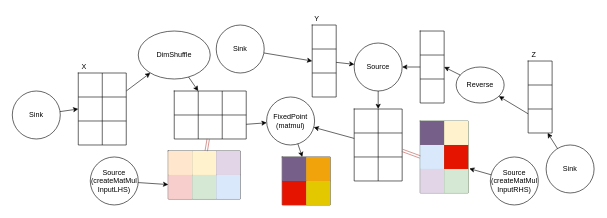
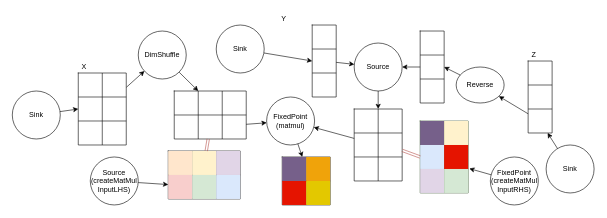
(317, 18) -> (284, 18)
(174, 55) -> (162, 55)
(515, 181) -> (515, 181)
